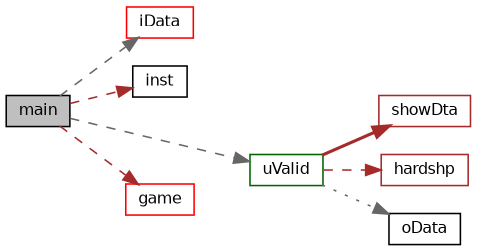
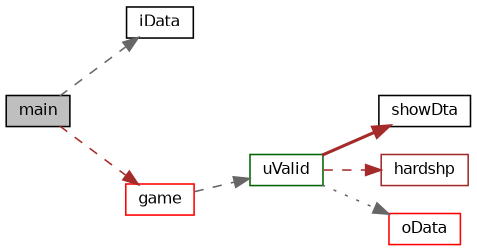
(160, 23) -> (160, 23)
(160, 82) -> none
(425, 111) -> (425, 111)
(152, 138) -> (214, 187)
(425, 229) -> (425, 229)
